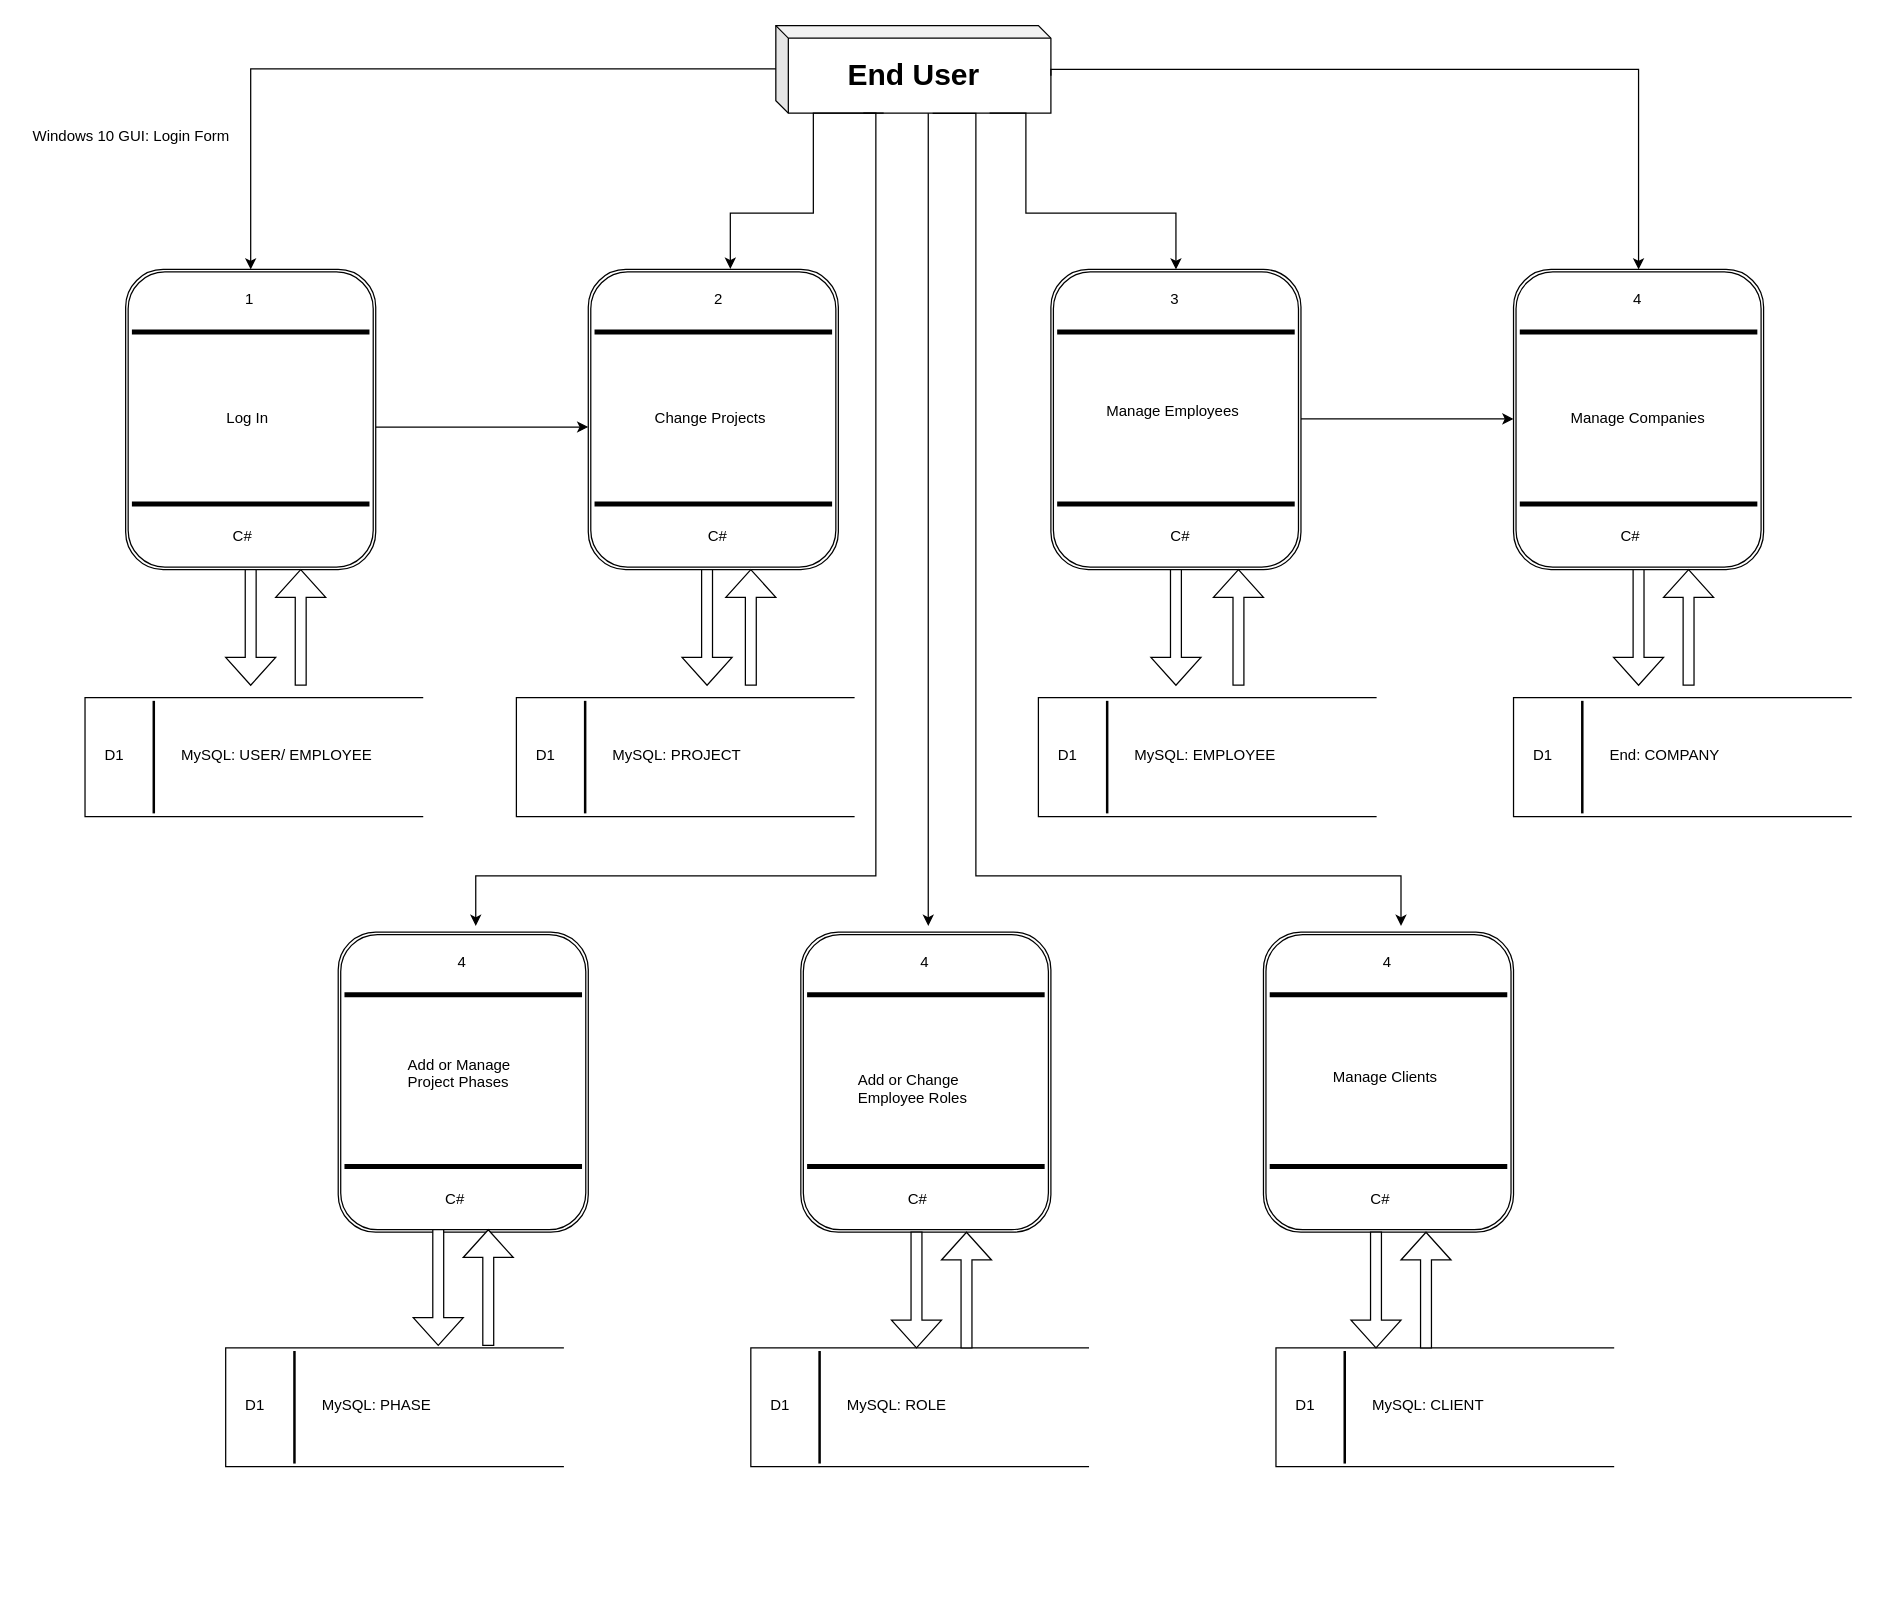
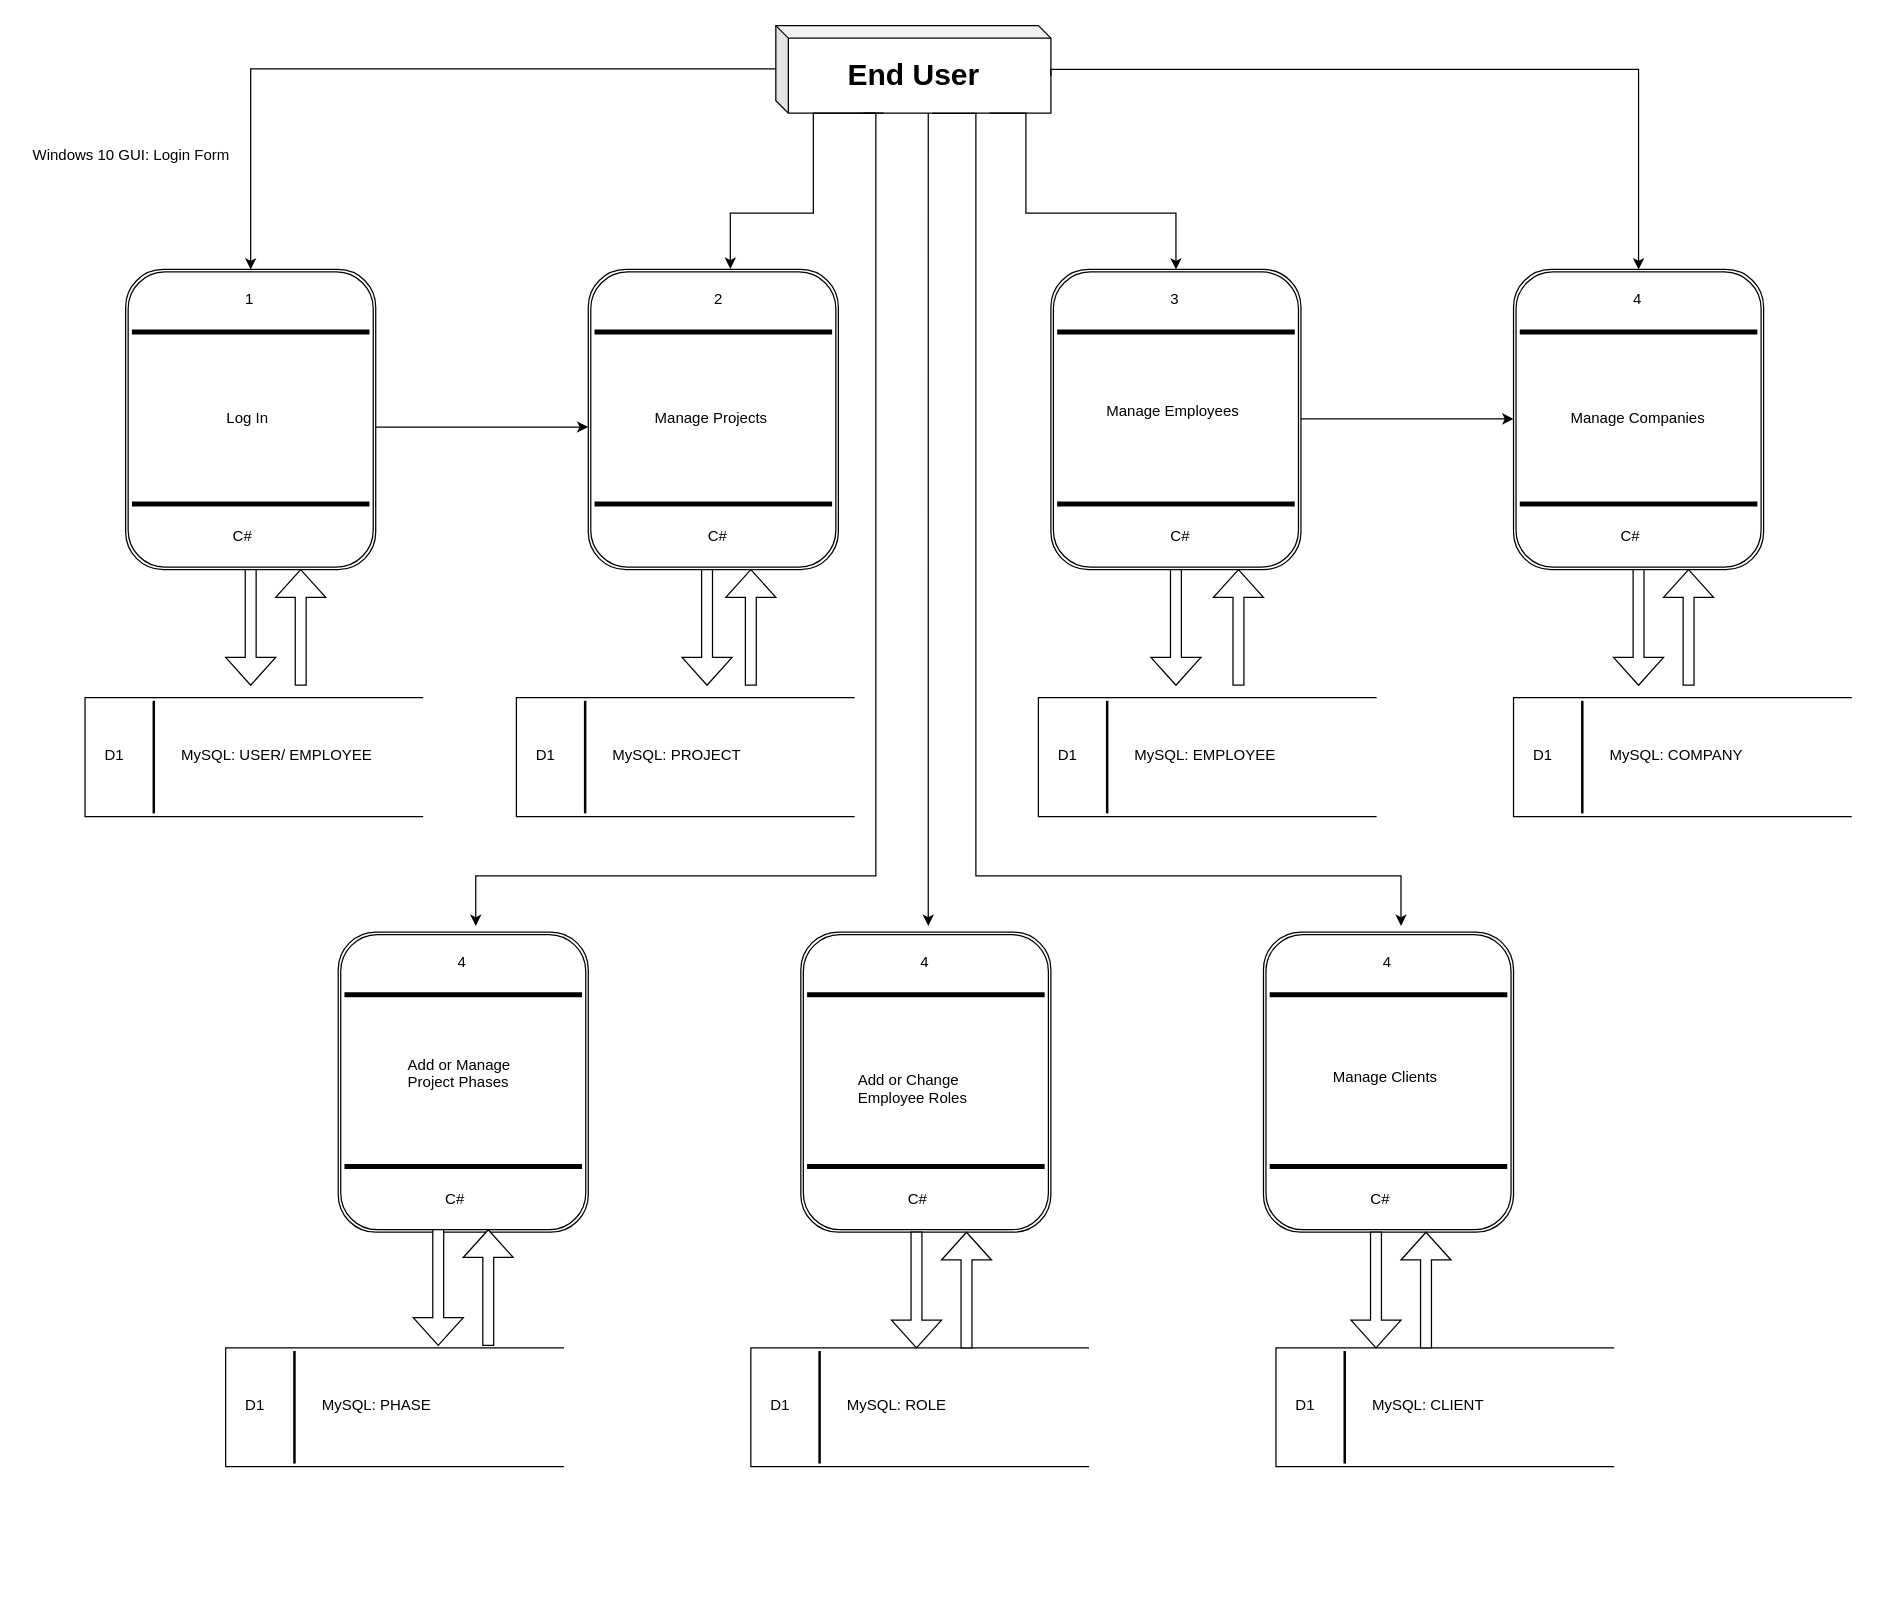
(132, 138) -> (132, 157)
(715, 418) -> (715, 418)
(1656, 755) -> (1664, 755)
